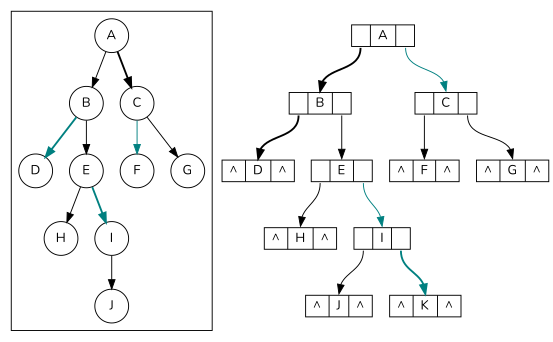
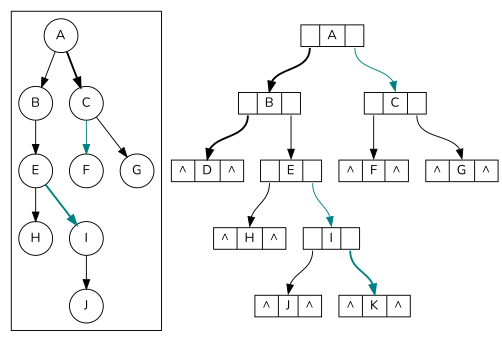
(36, 171) -> none
